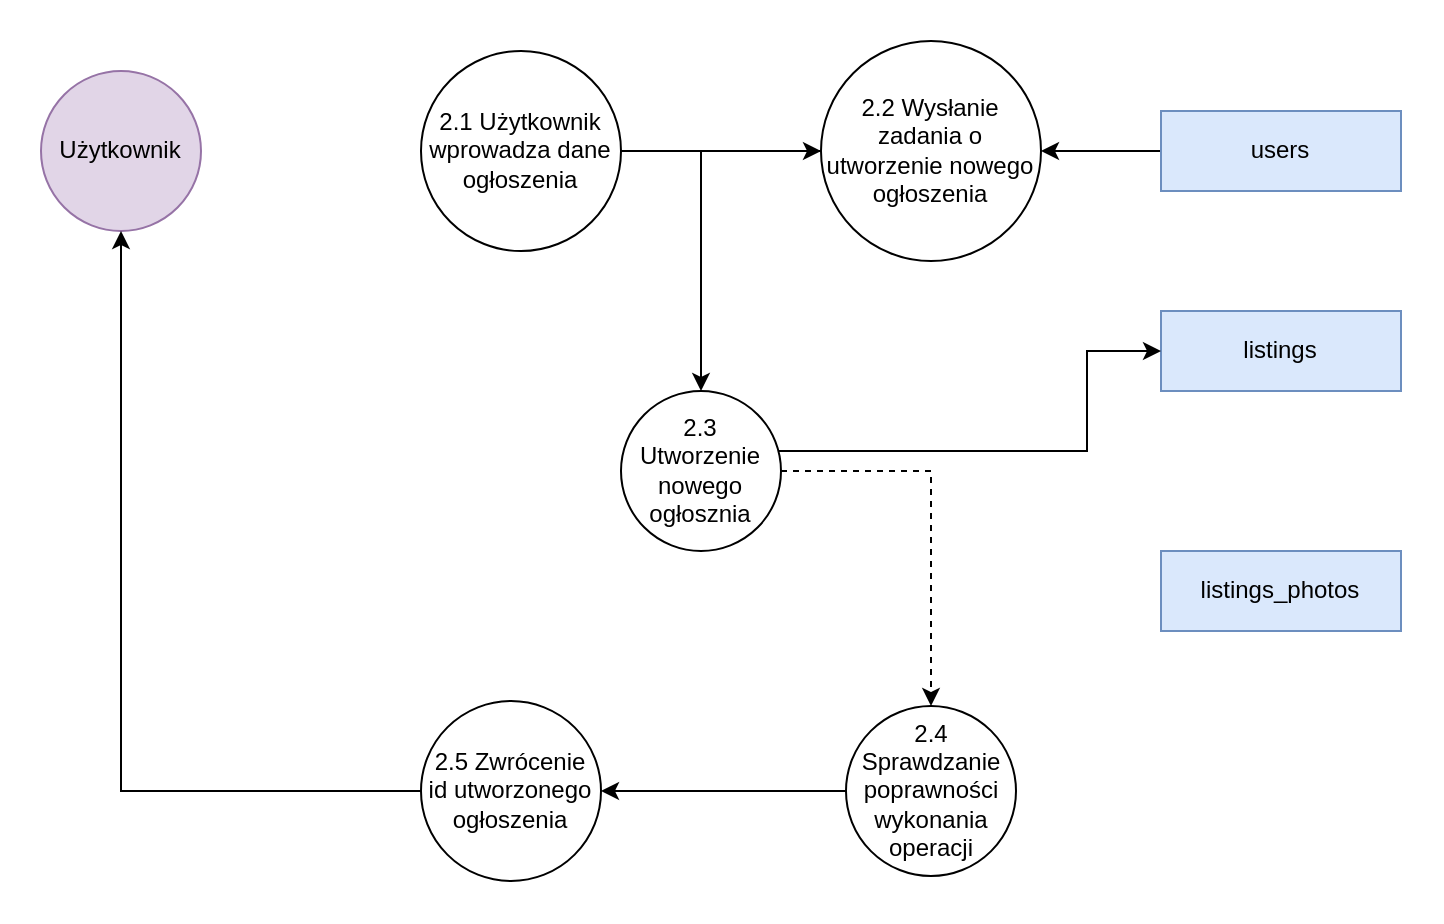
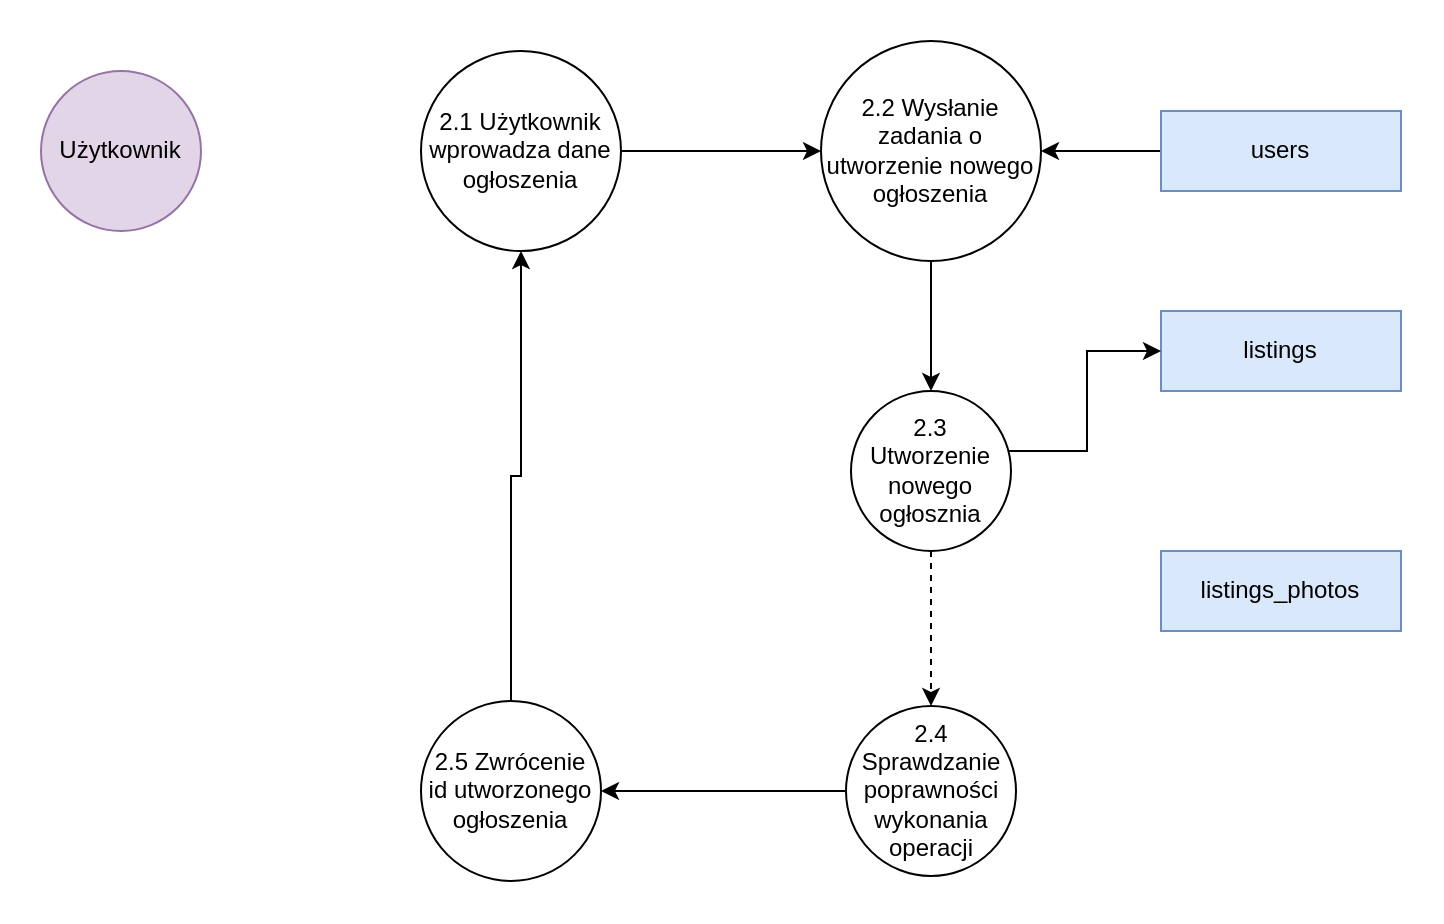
(701, 471) -> (931, 471)
(121, 668) -> (511, 478)
